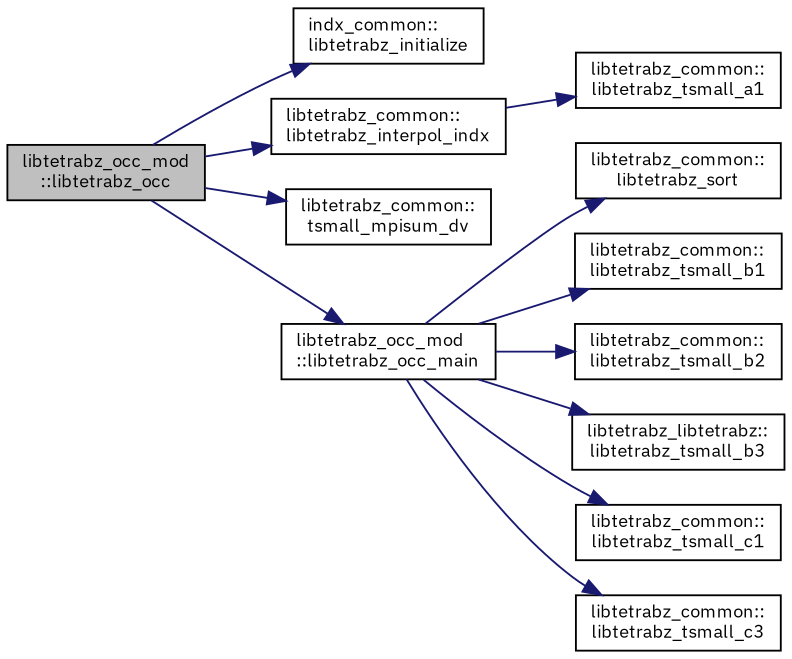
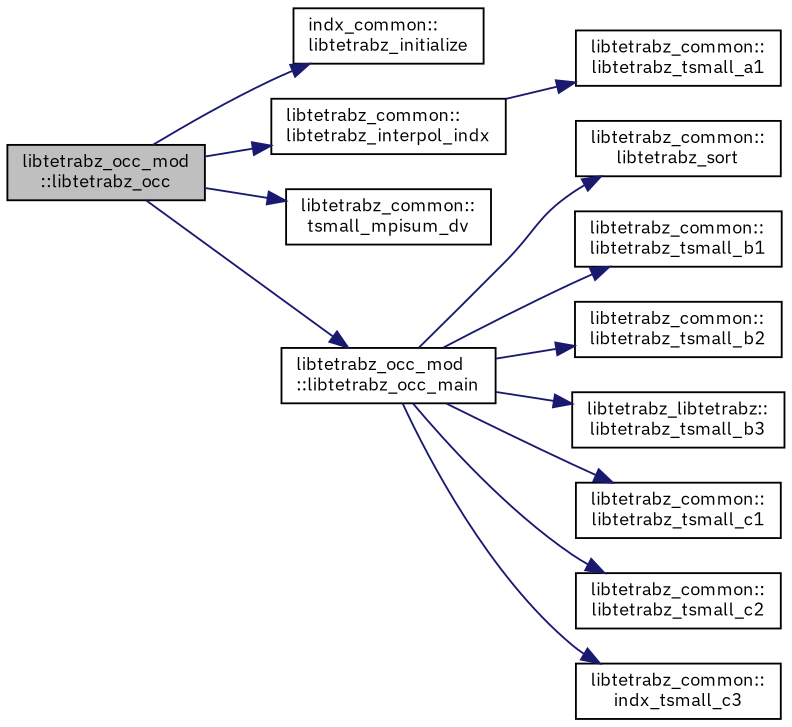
none -> (678, 601)
(678, 623) -> (678, 691)
